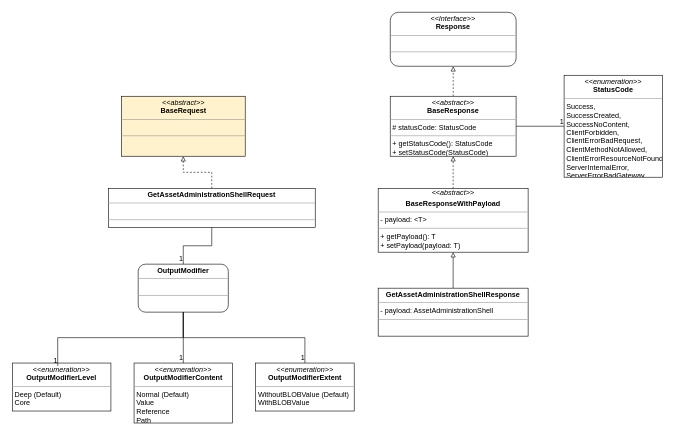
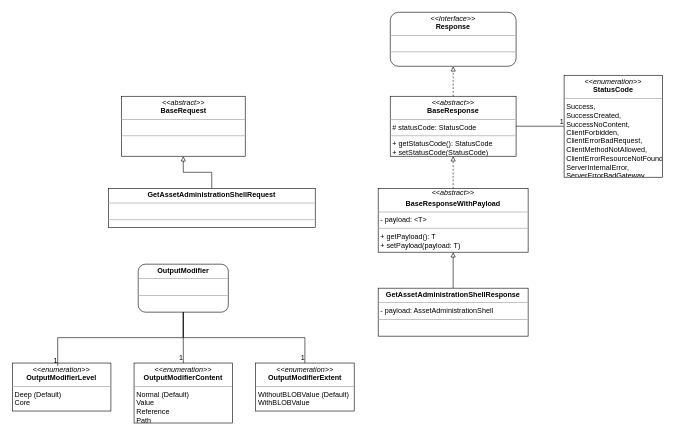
(183, 126) -> (183, 126)
(200, 172) -> (200, 172)
(198, 246) -> none
